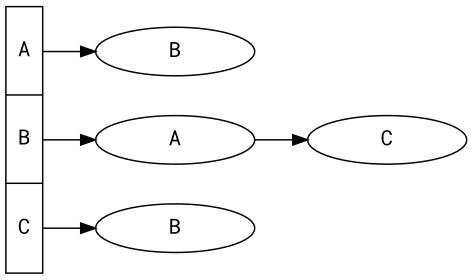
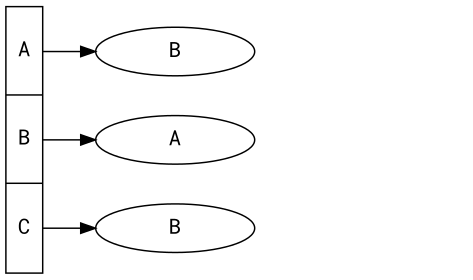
(387, 140) -> none
